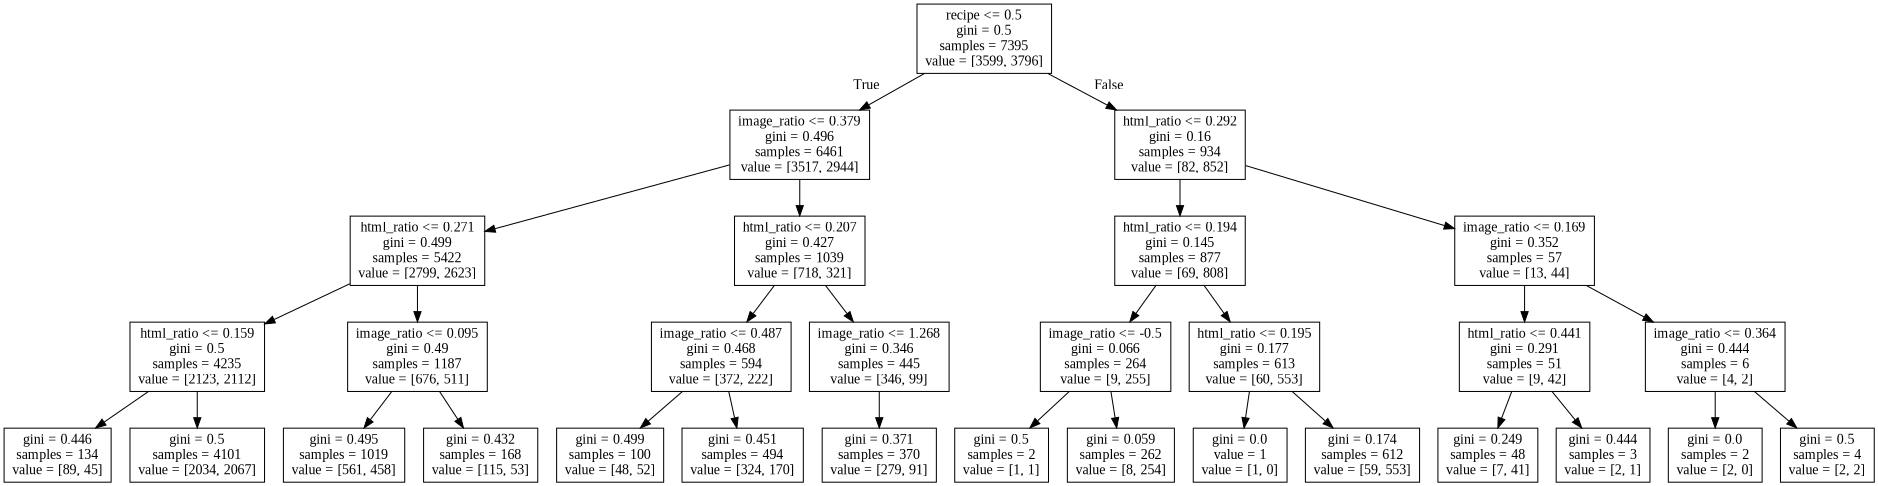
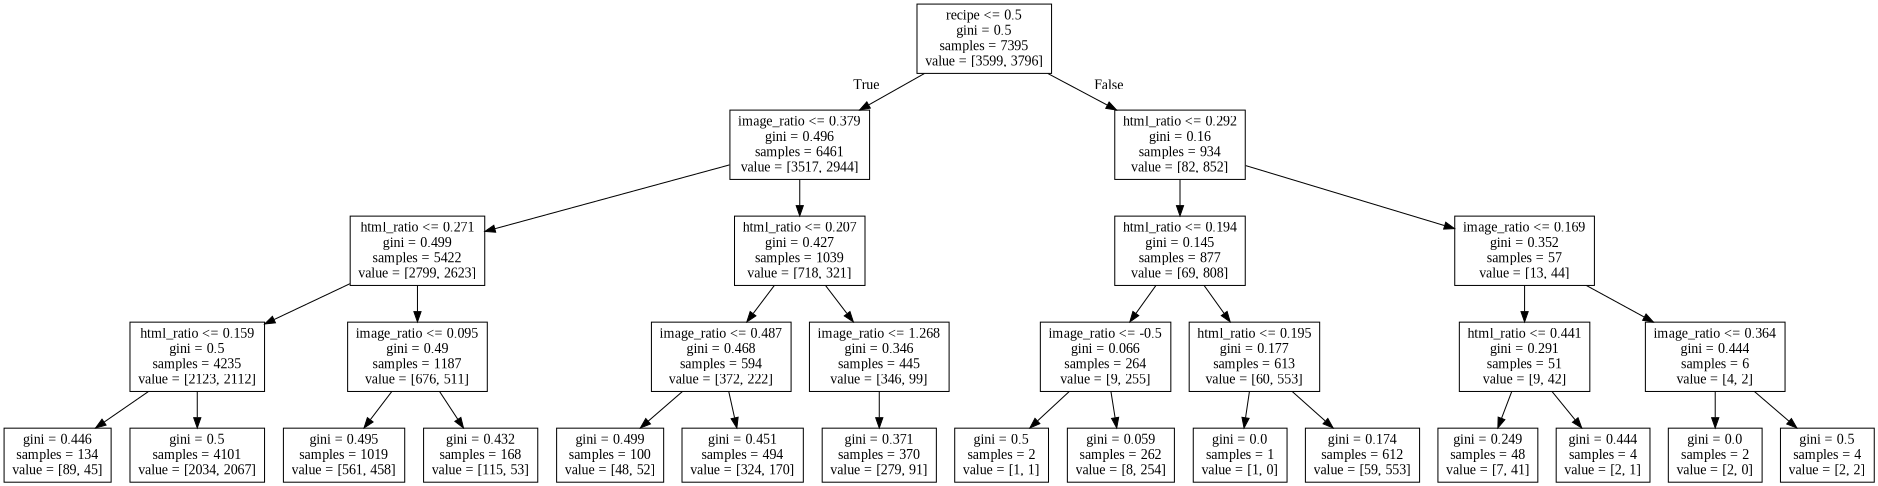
(1240, 455) -> (1240, 455)
(1603, 455) -> (1603, 455)
